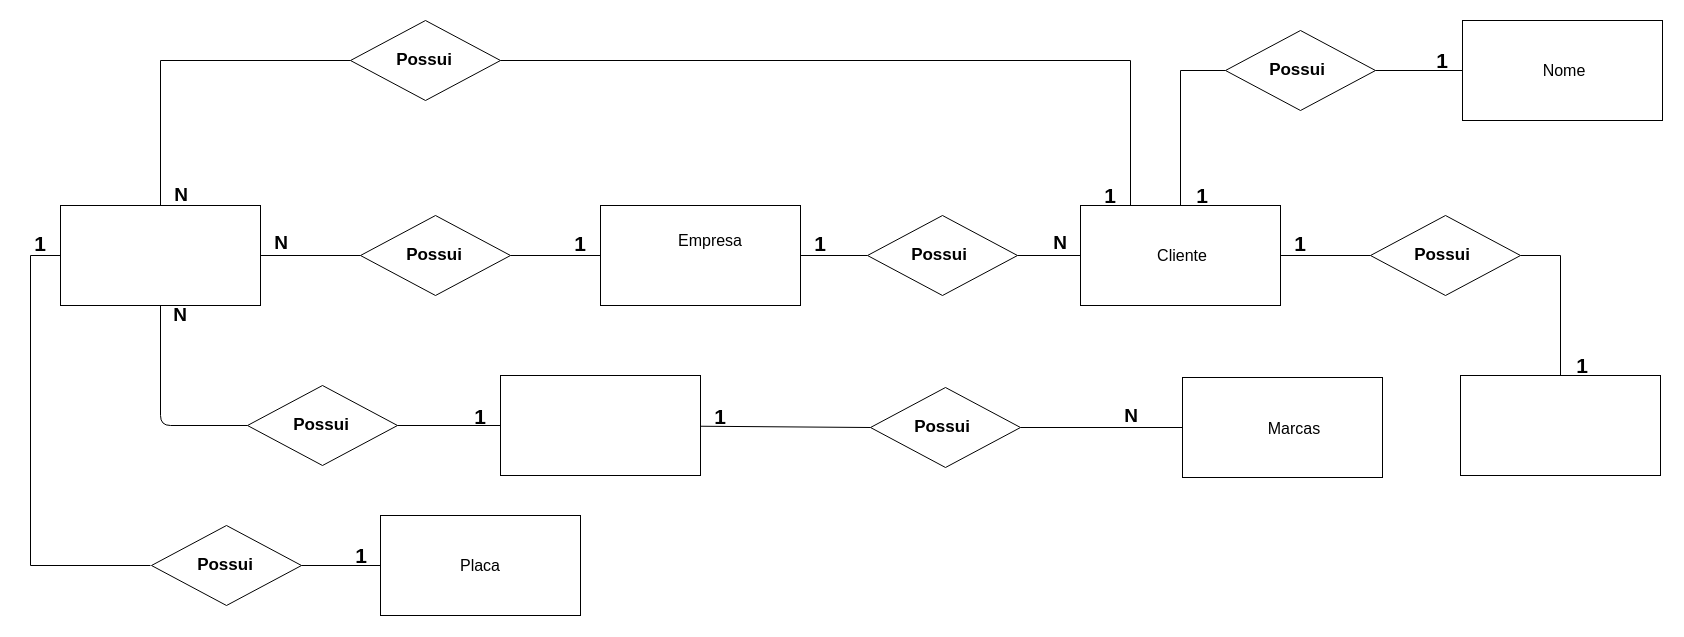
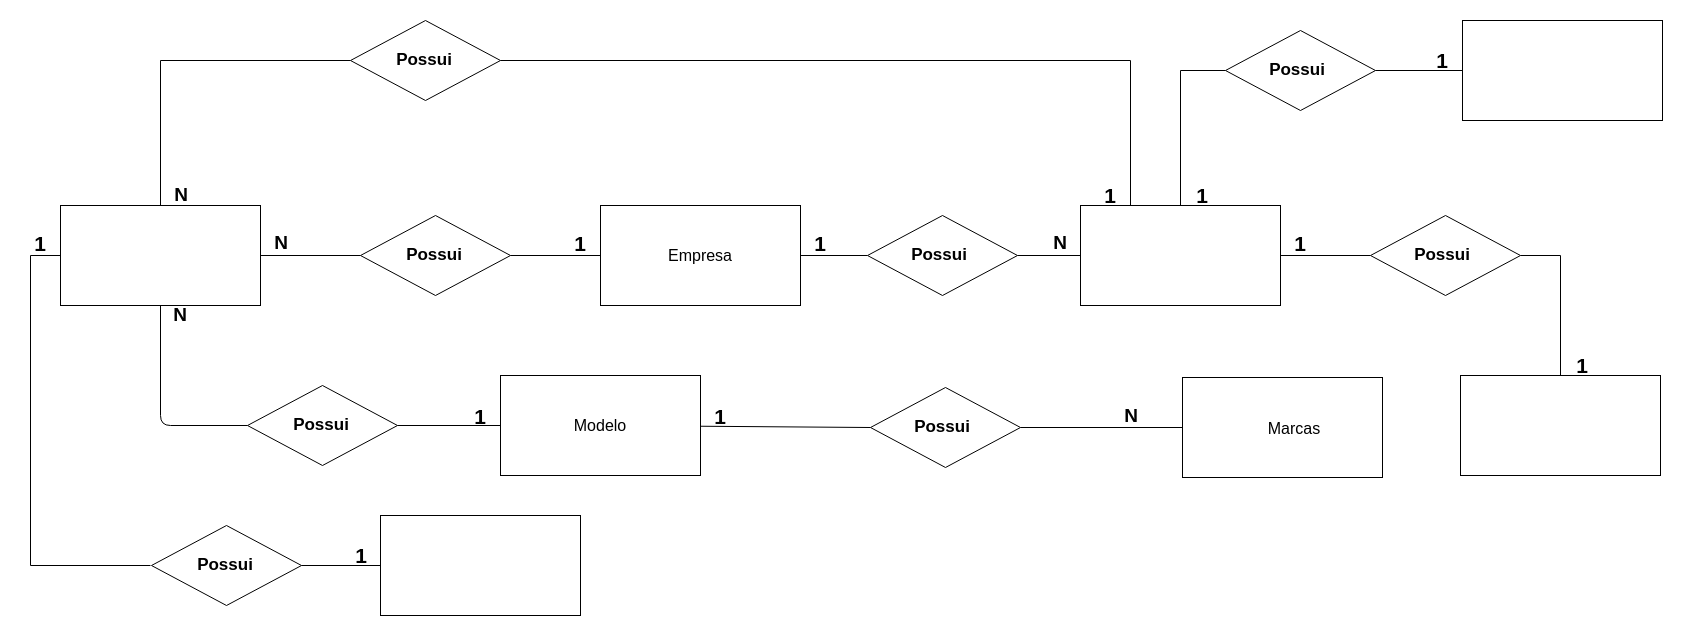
(1565, 71) -> none
(711, 241) -> (701, 256)
(1183, 256) -> none
none -> (601, 426)
(481, 566) -> none
